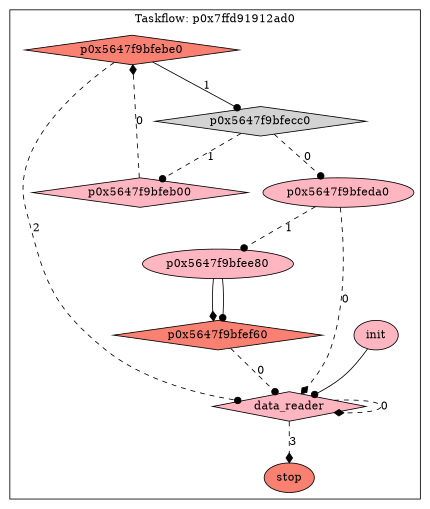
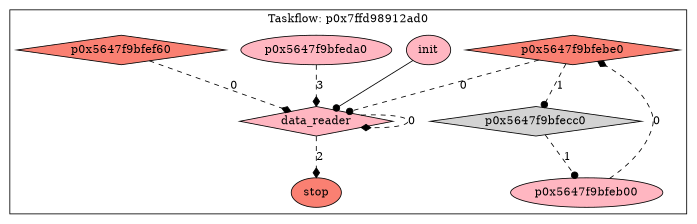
(215, 19) -> (348, 19)
(193, 84) -> (556, 83)
(296, 154) -> none
(140, 193) -> (587, 193)
(37, 228) -> (464, 86)
(218, 264) -> none
(346, 300) -> (320, 86)
(252, 369) -> (216, 84)
(293, 442) -> (320, 157)
